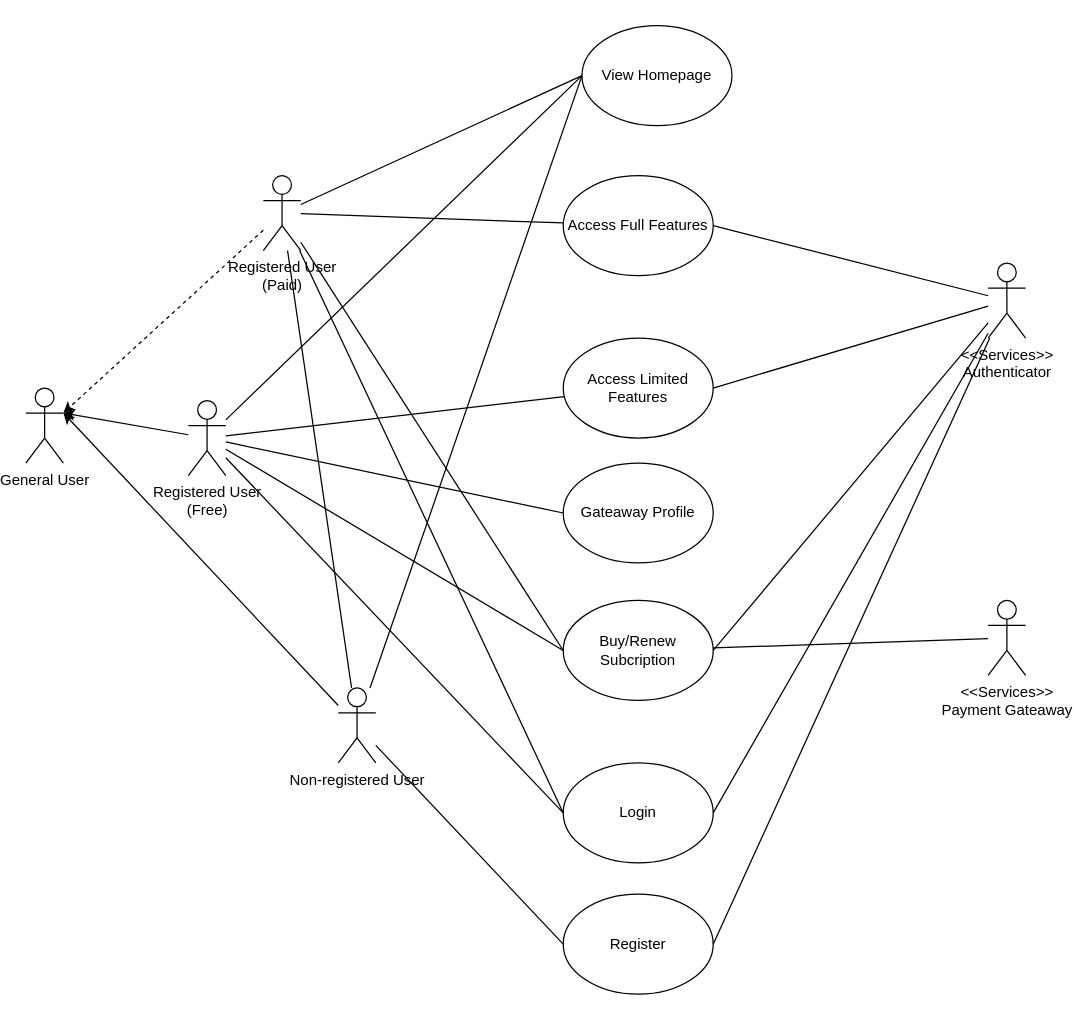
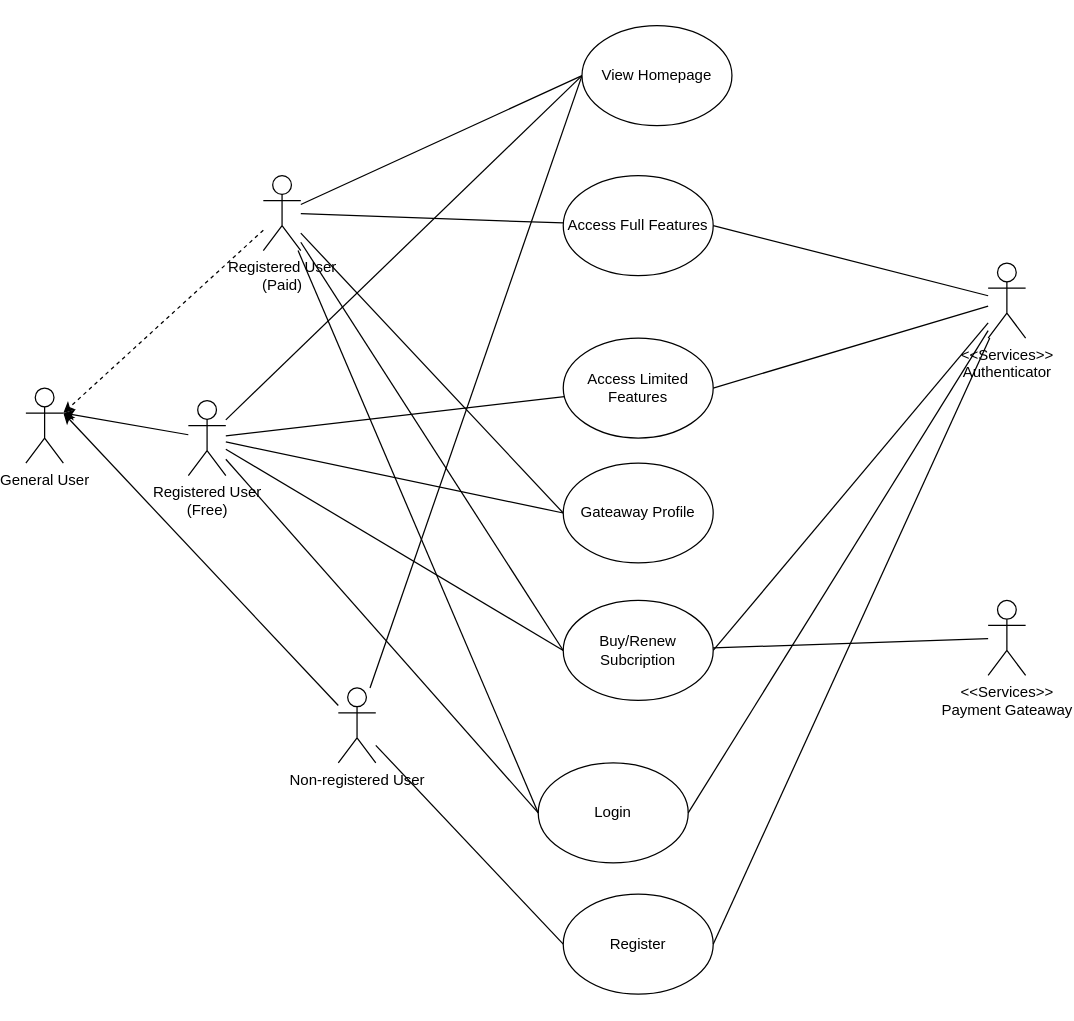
(312, 416) -> (431, 372)
(638, 813) -> (613, 813)
